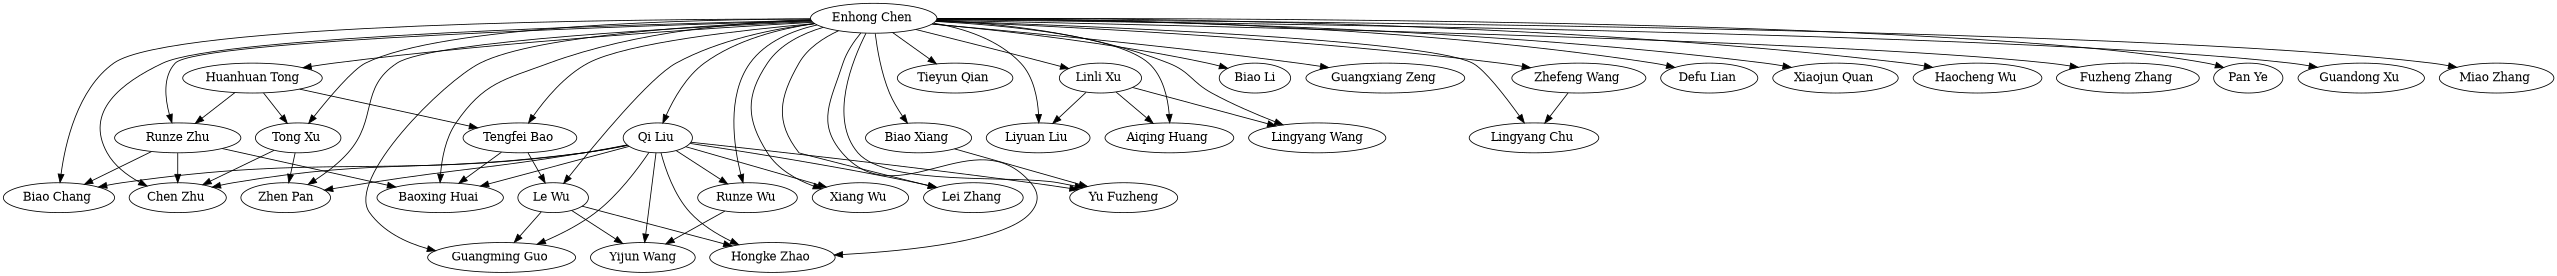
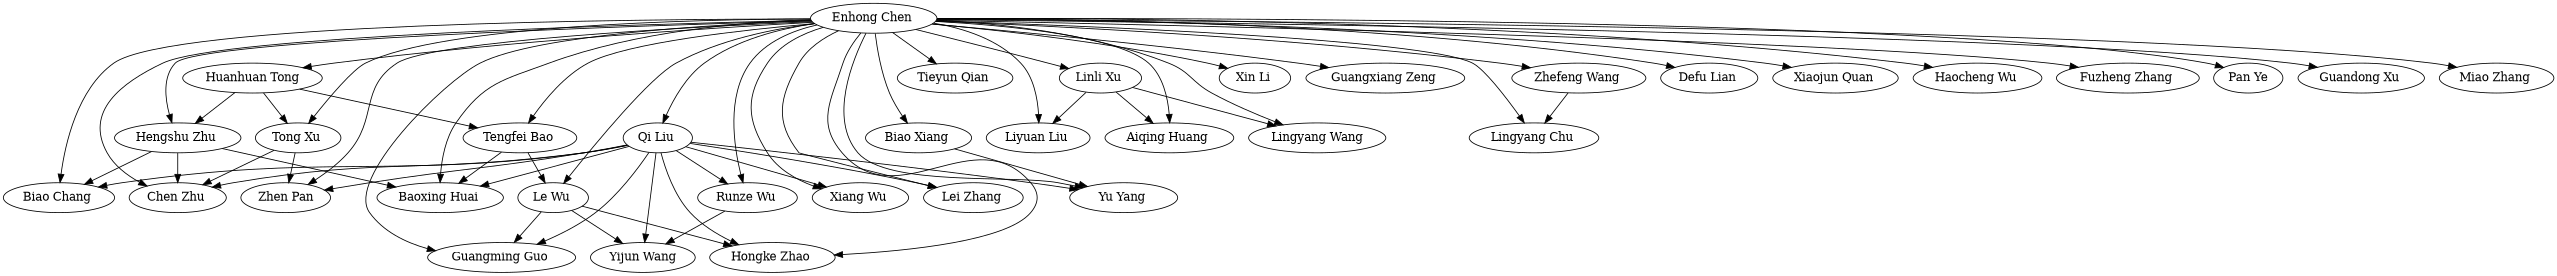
(1255, 78) -> (1255, 78)
(178, 138) -> (178, 138)
(1124, 198) -> (1124, 198)
